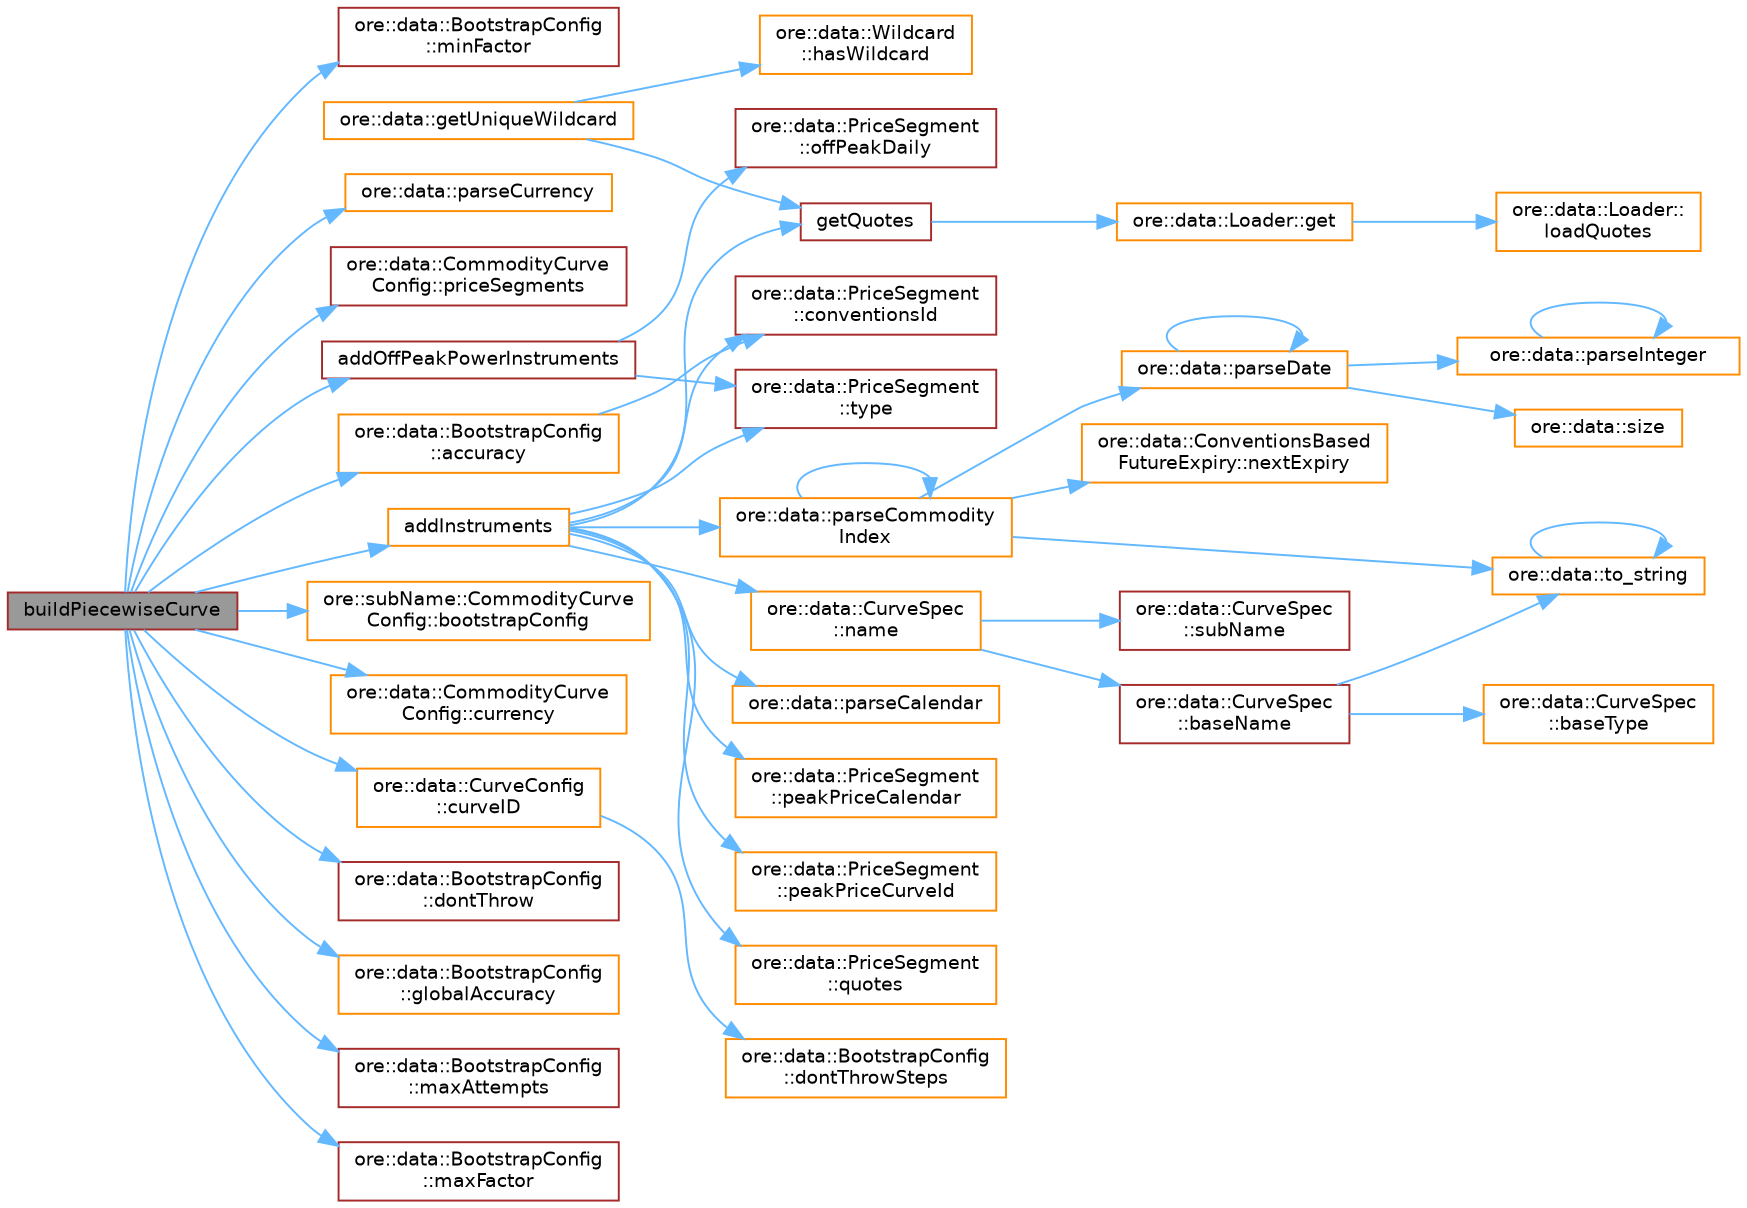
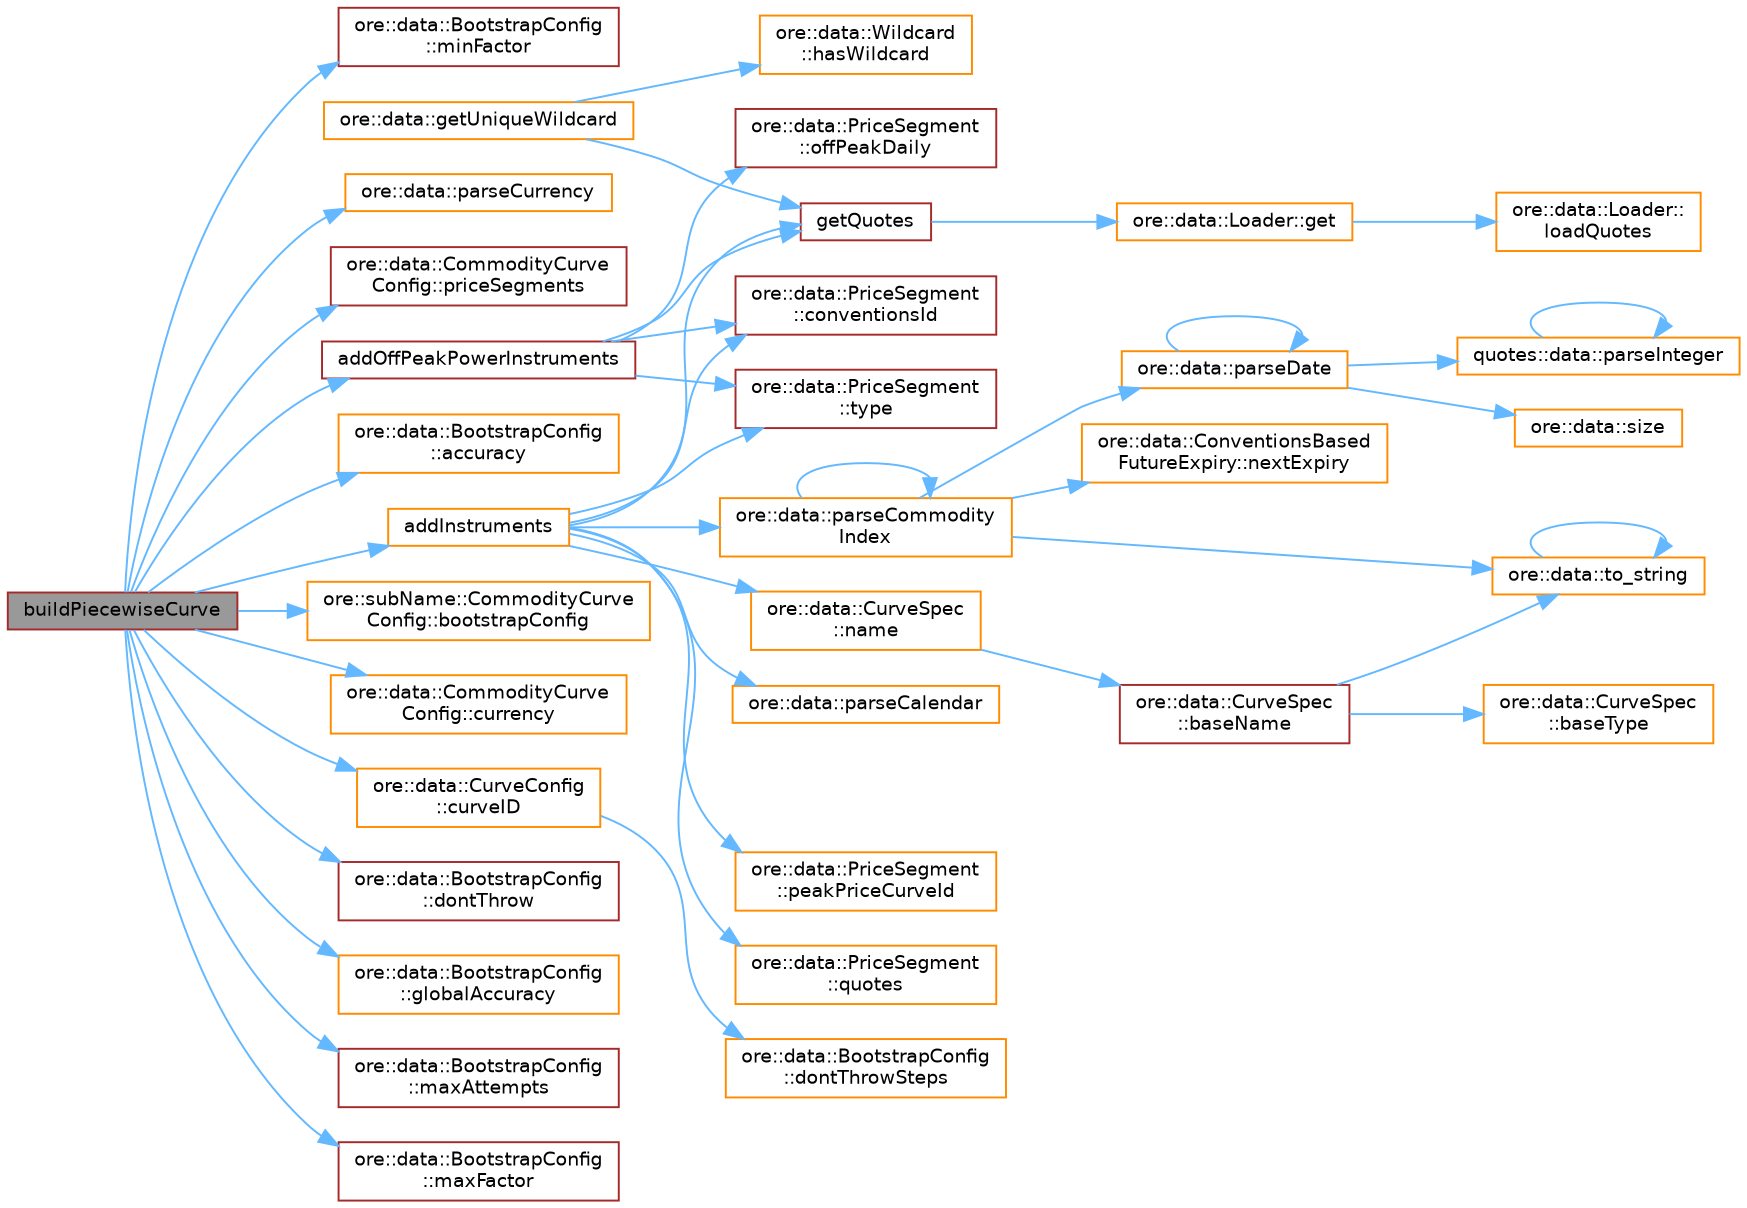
none -> (690, 285)
(1599, 356) -> (1599, 356)
(660, 390) -> (663, 334)
(1235, 621) -> none
(866, 788) -> none
